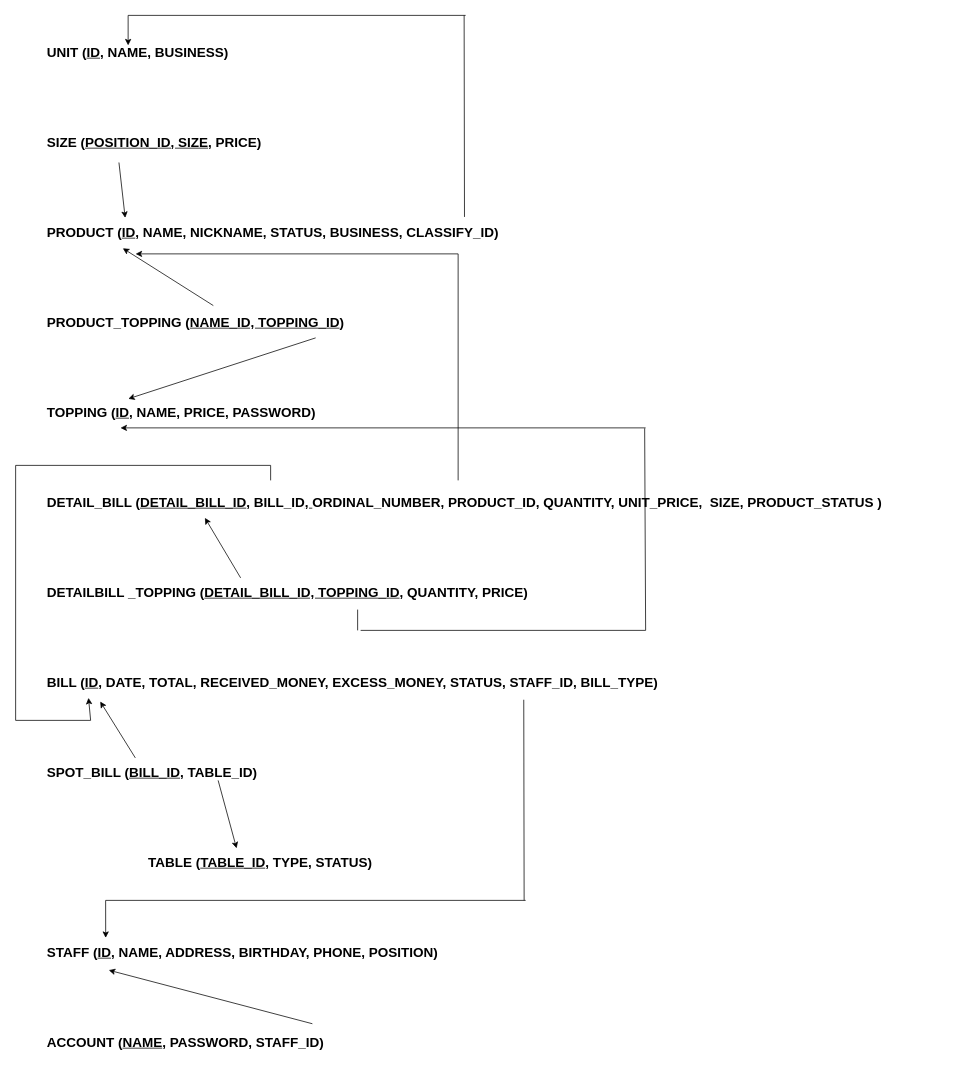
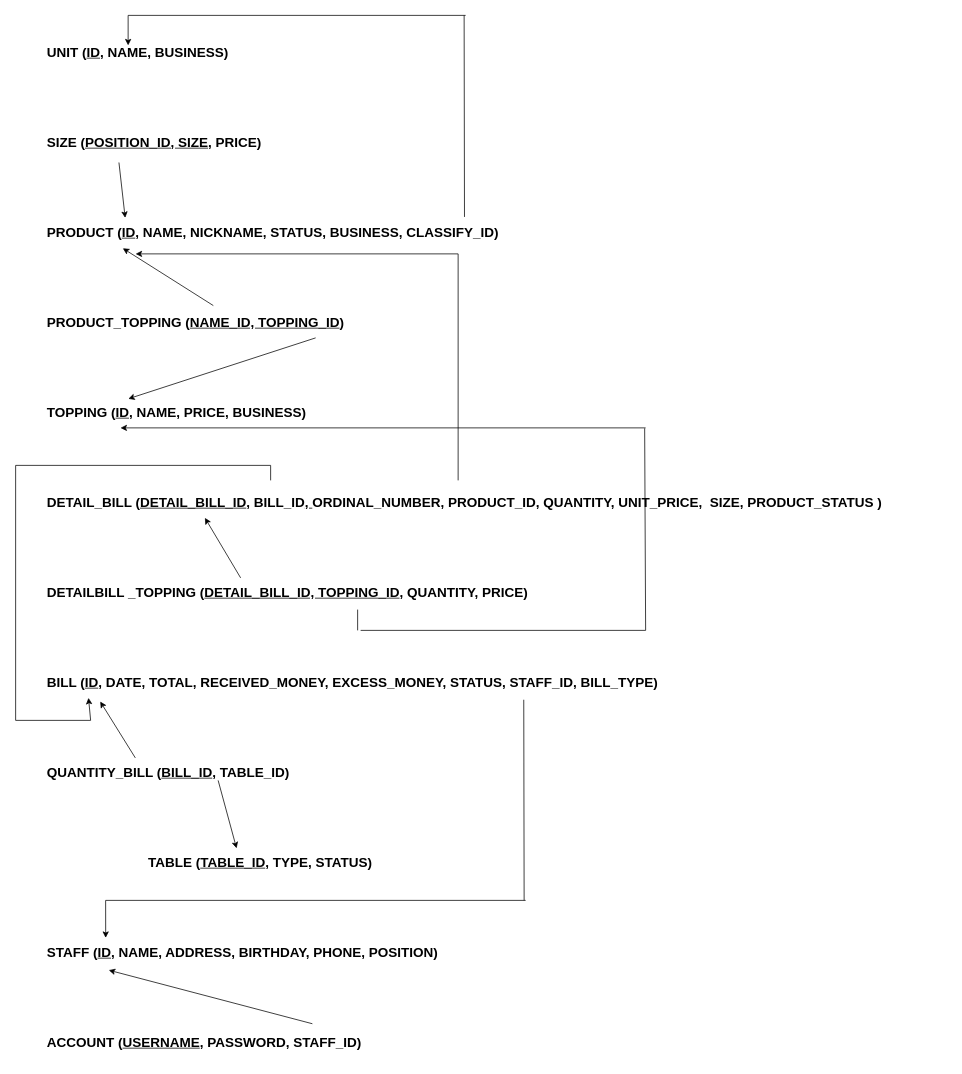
(127, 413) -> (127, 413)
(116, 773) -> (127, 773)
(127, 1043) -> (137, 1043)
